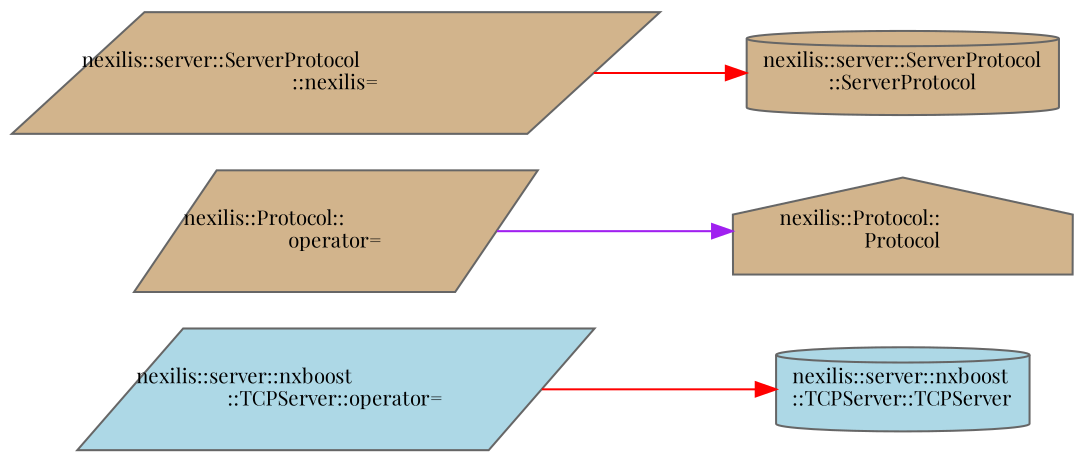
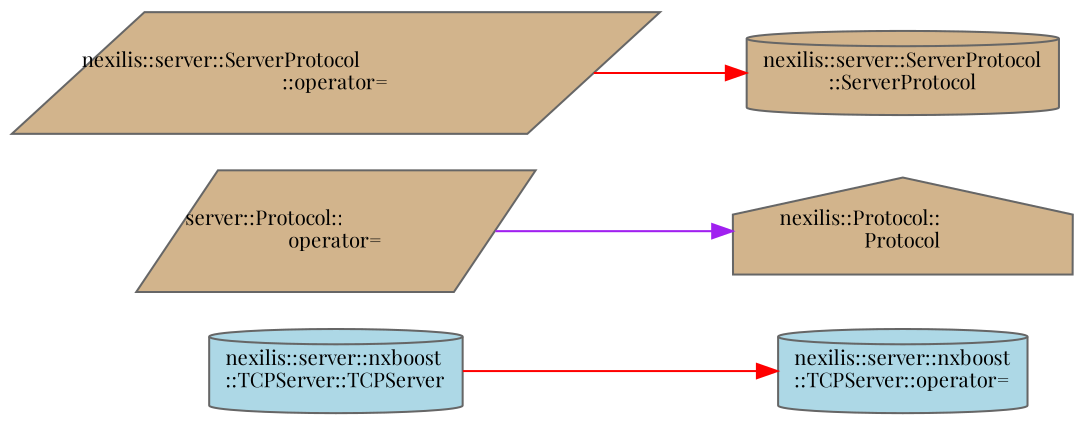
(336, 73) -> (336, 73)
(336, 231) -> (336, 231)
(336, 389) -> (903, 371)
(649, 389) -> (610, 371)
